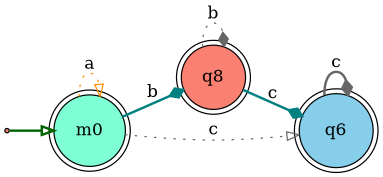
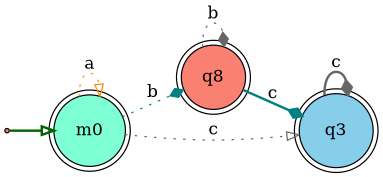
(146, 106) -> (146, 106)
(336, 131) -> (336, 131)
